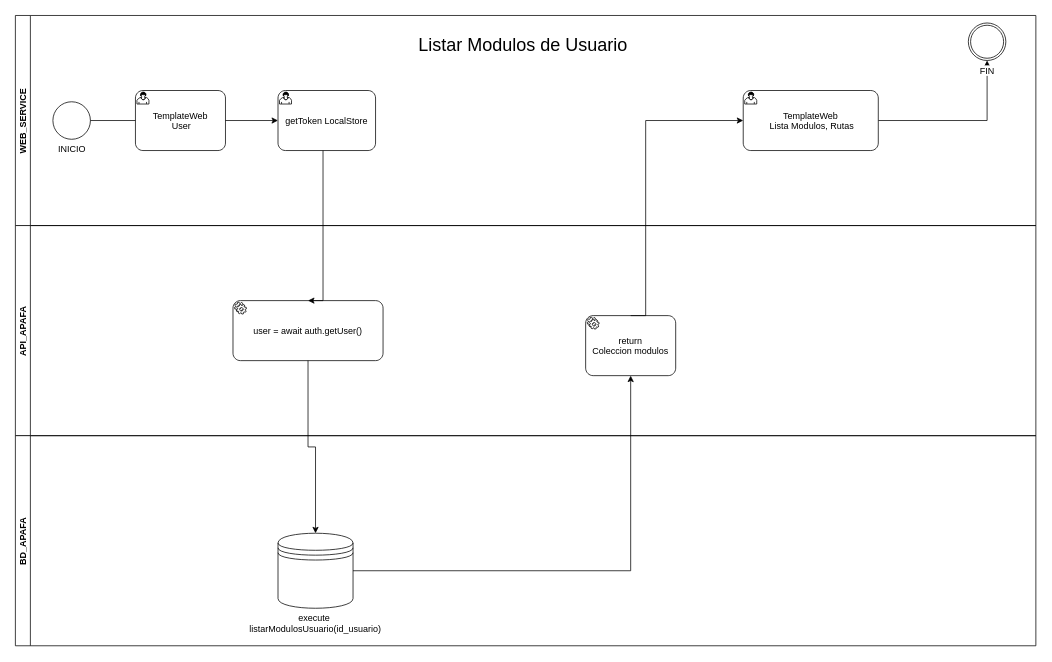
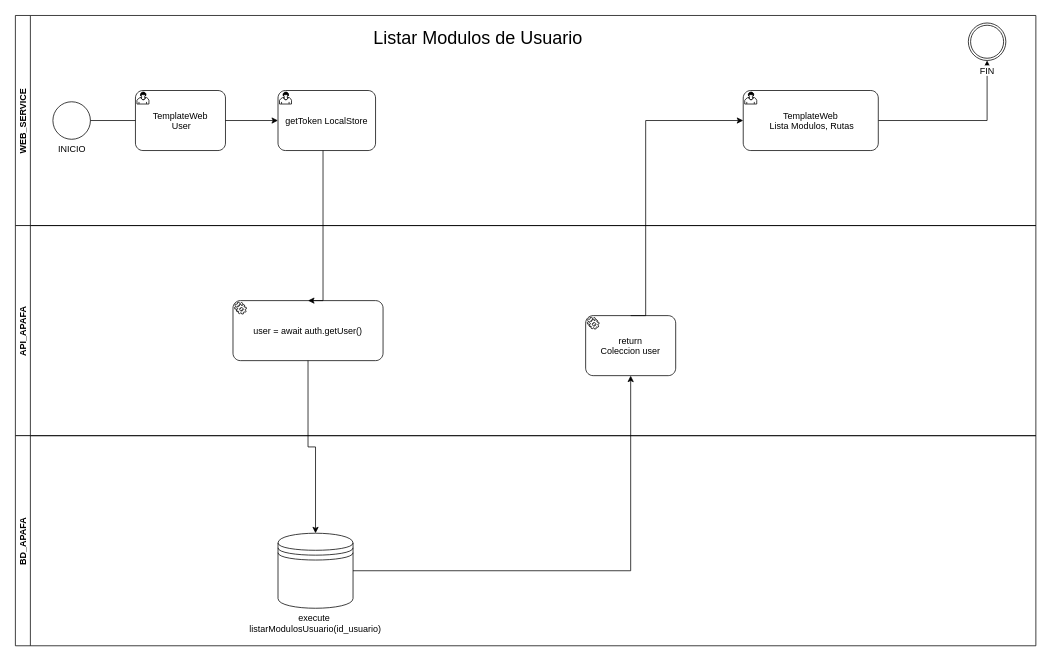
(525, 45) -> (480, 38)
(630, 341) -> (630, 341)
